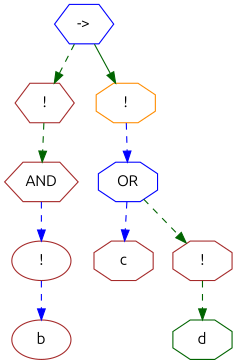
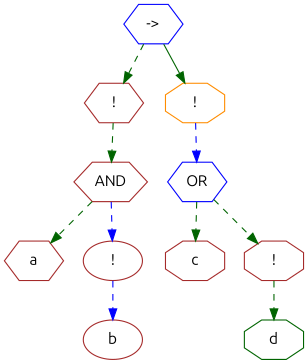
(128, 182) -> (197, 182)
(126, 216) -> (196, 216)
none -> (34, 261)
